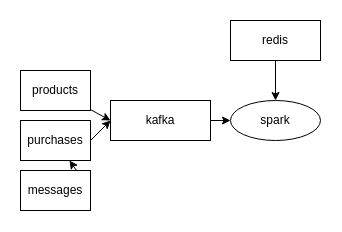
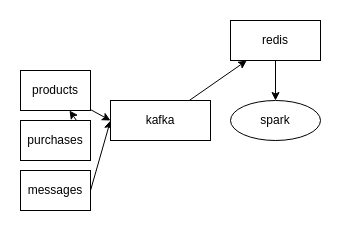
(217, 121) -> (215, 83)
(98, 133) -> (75, 118)
(75, 168) -> (100, 159)
